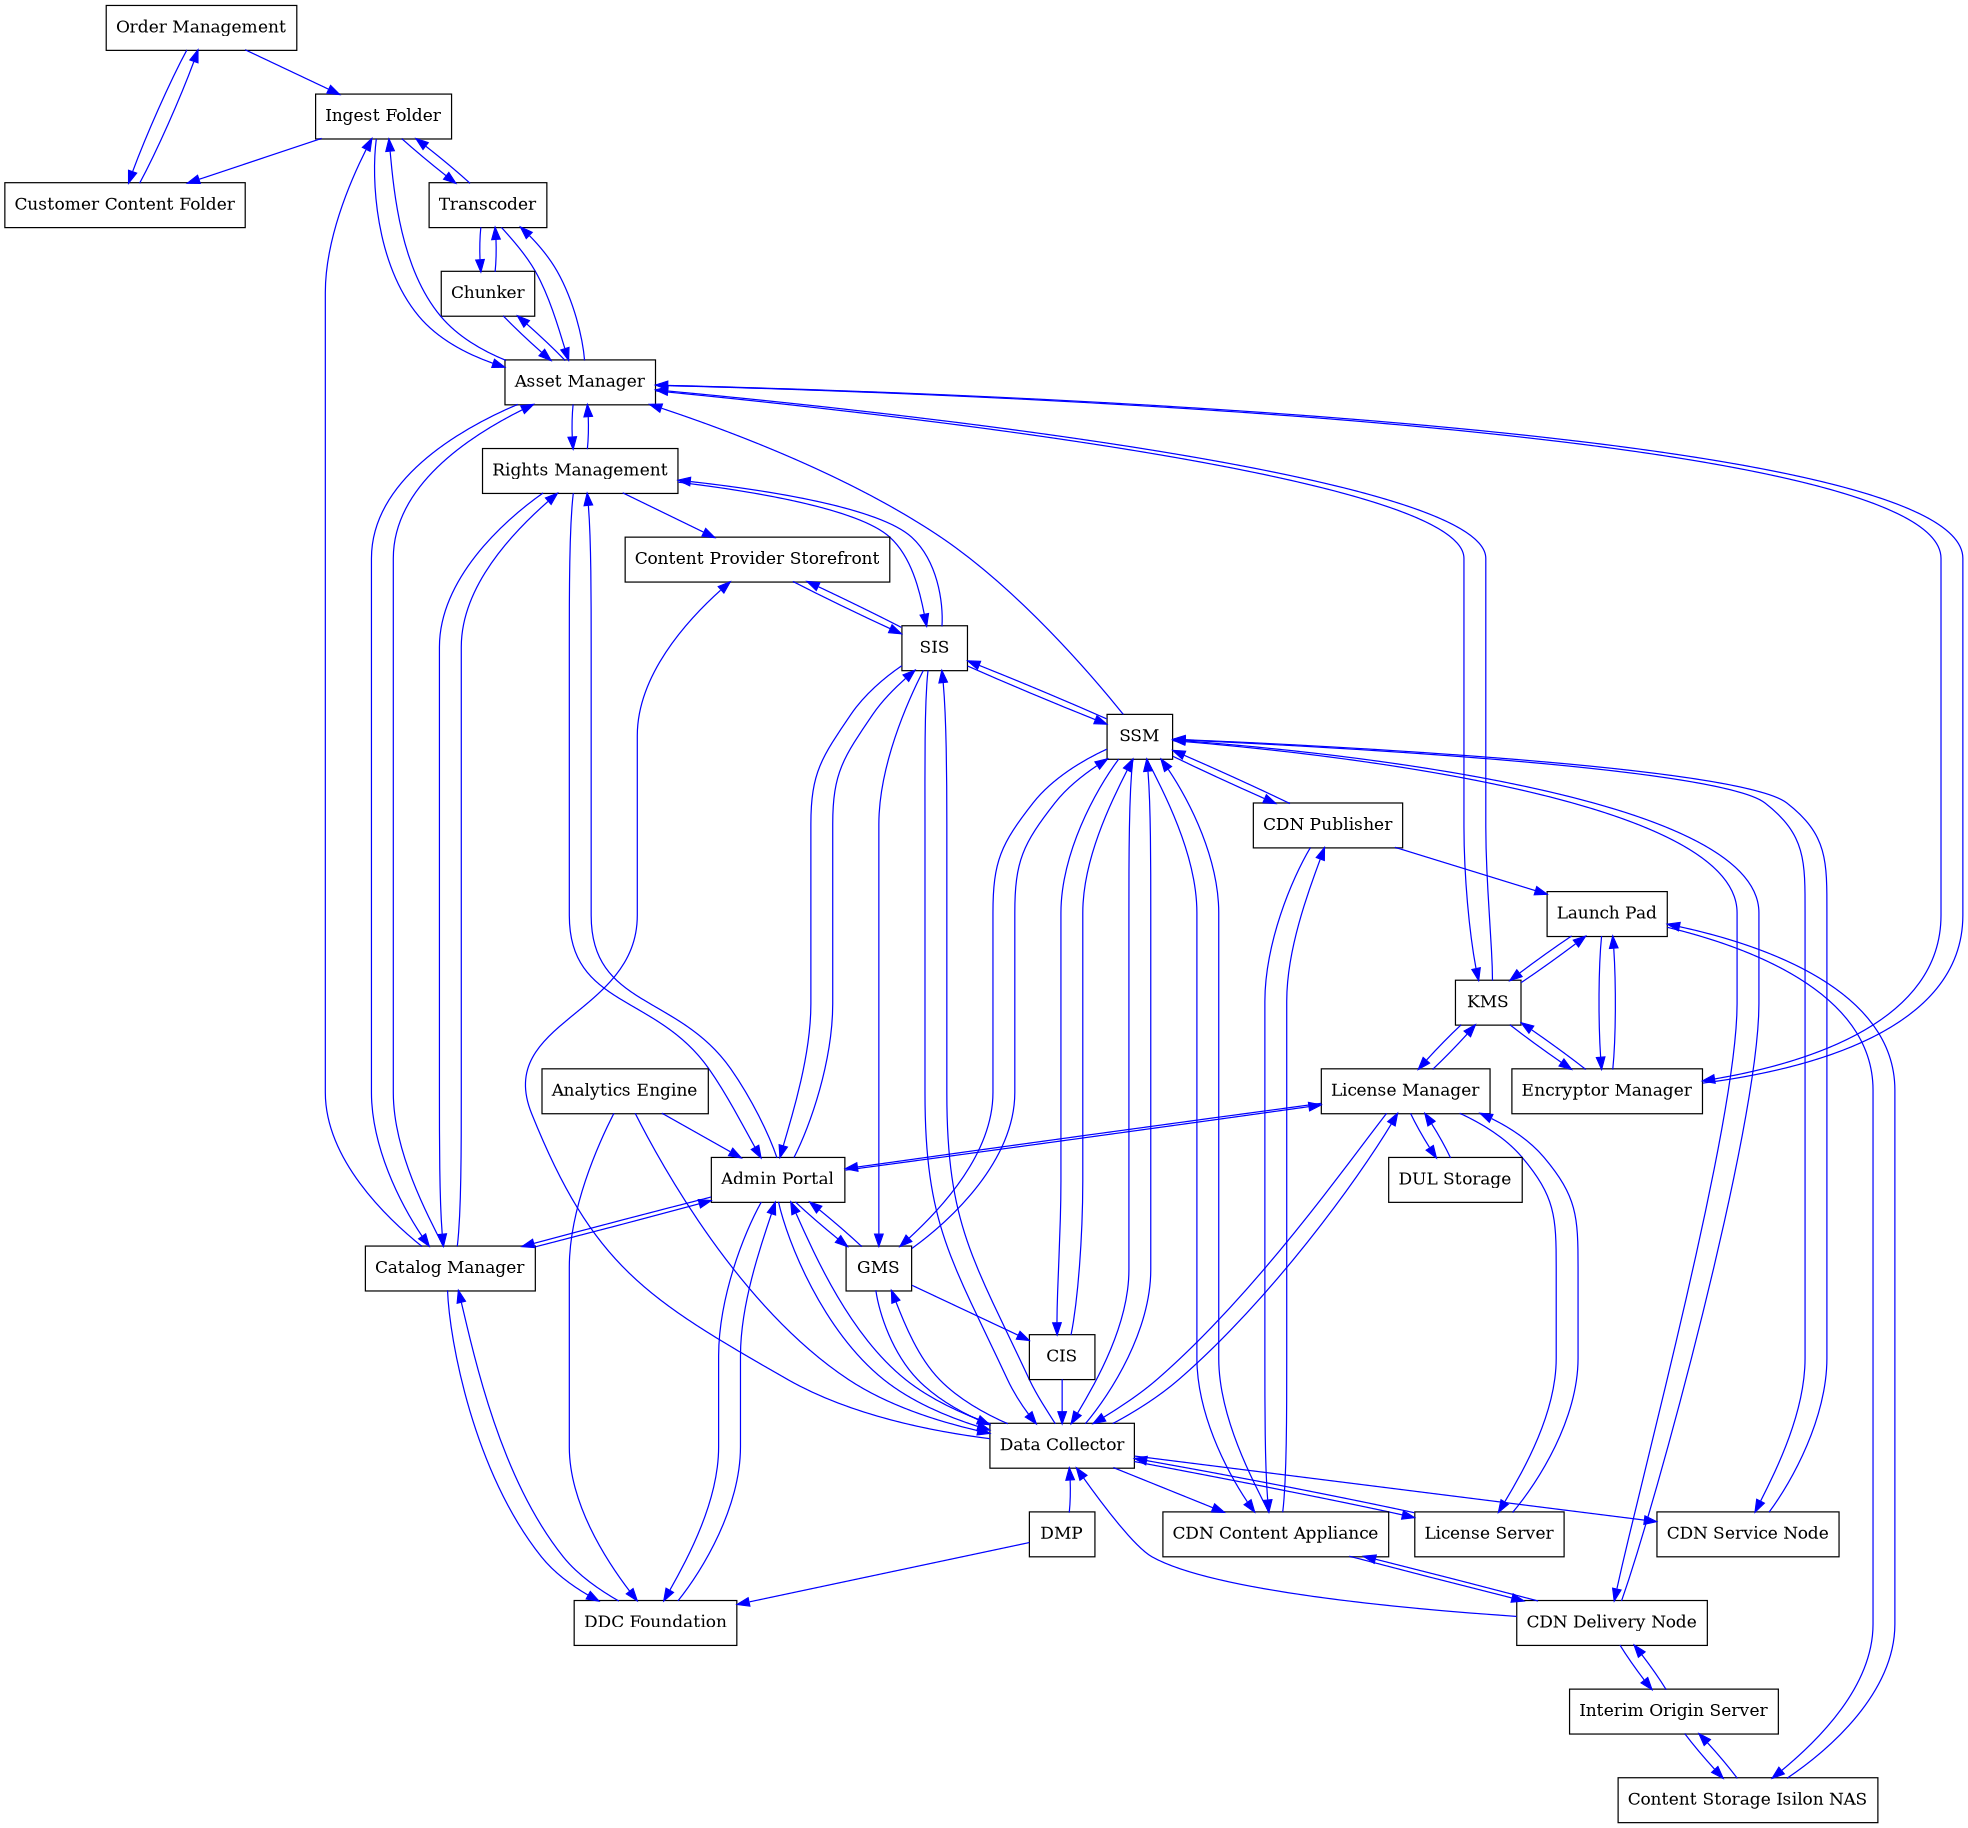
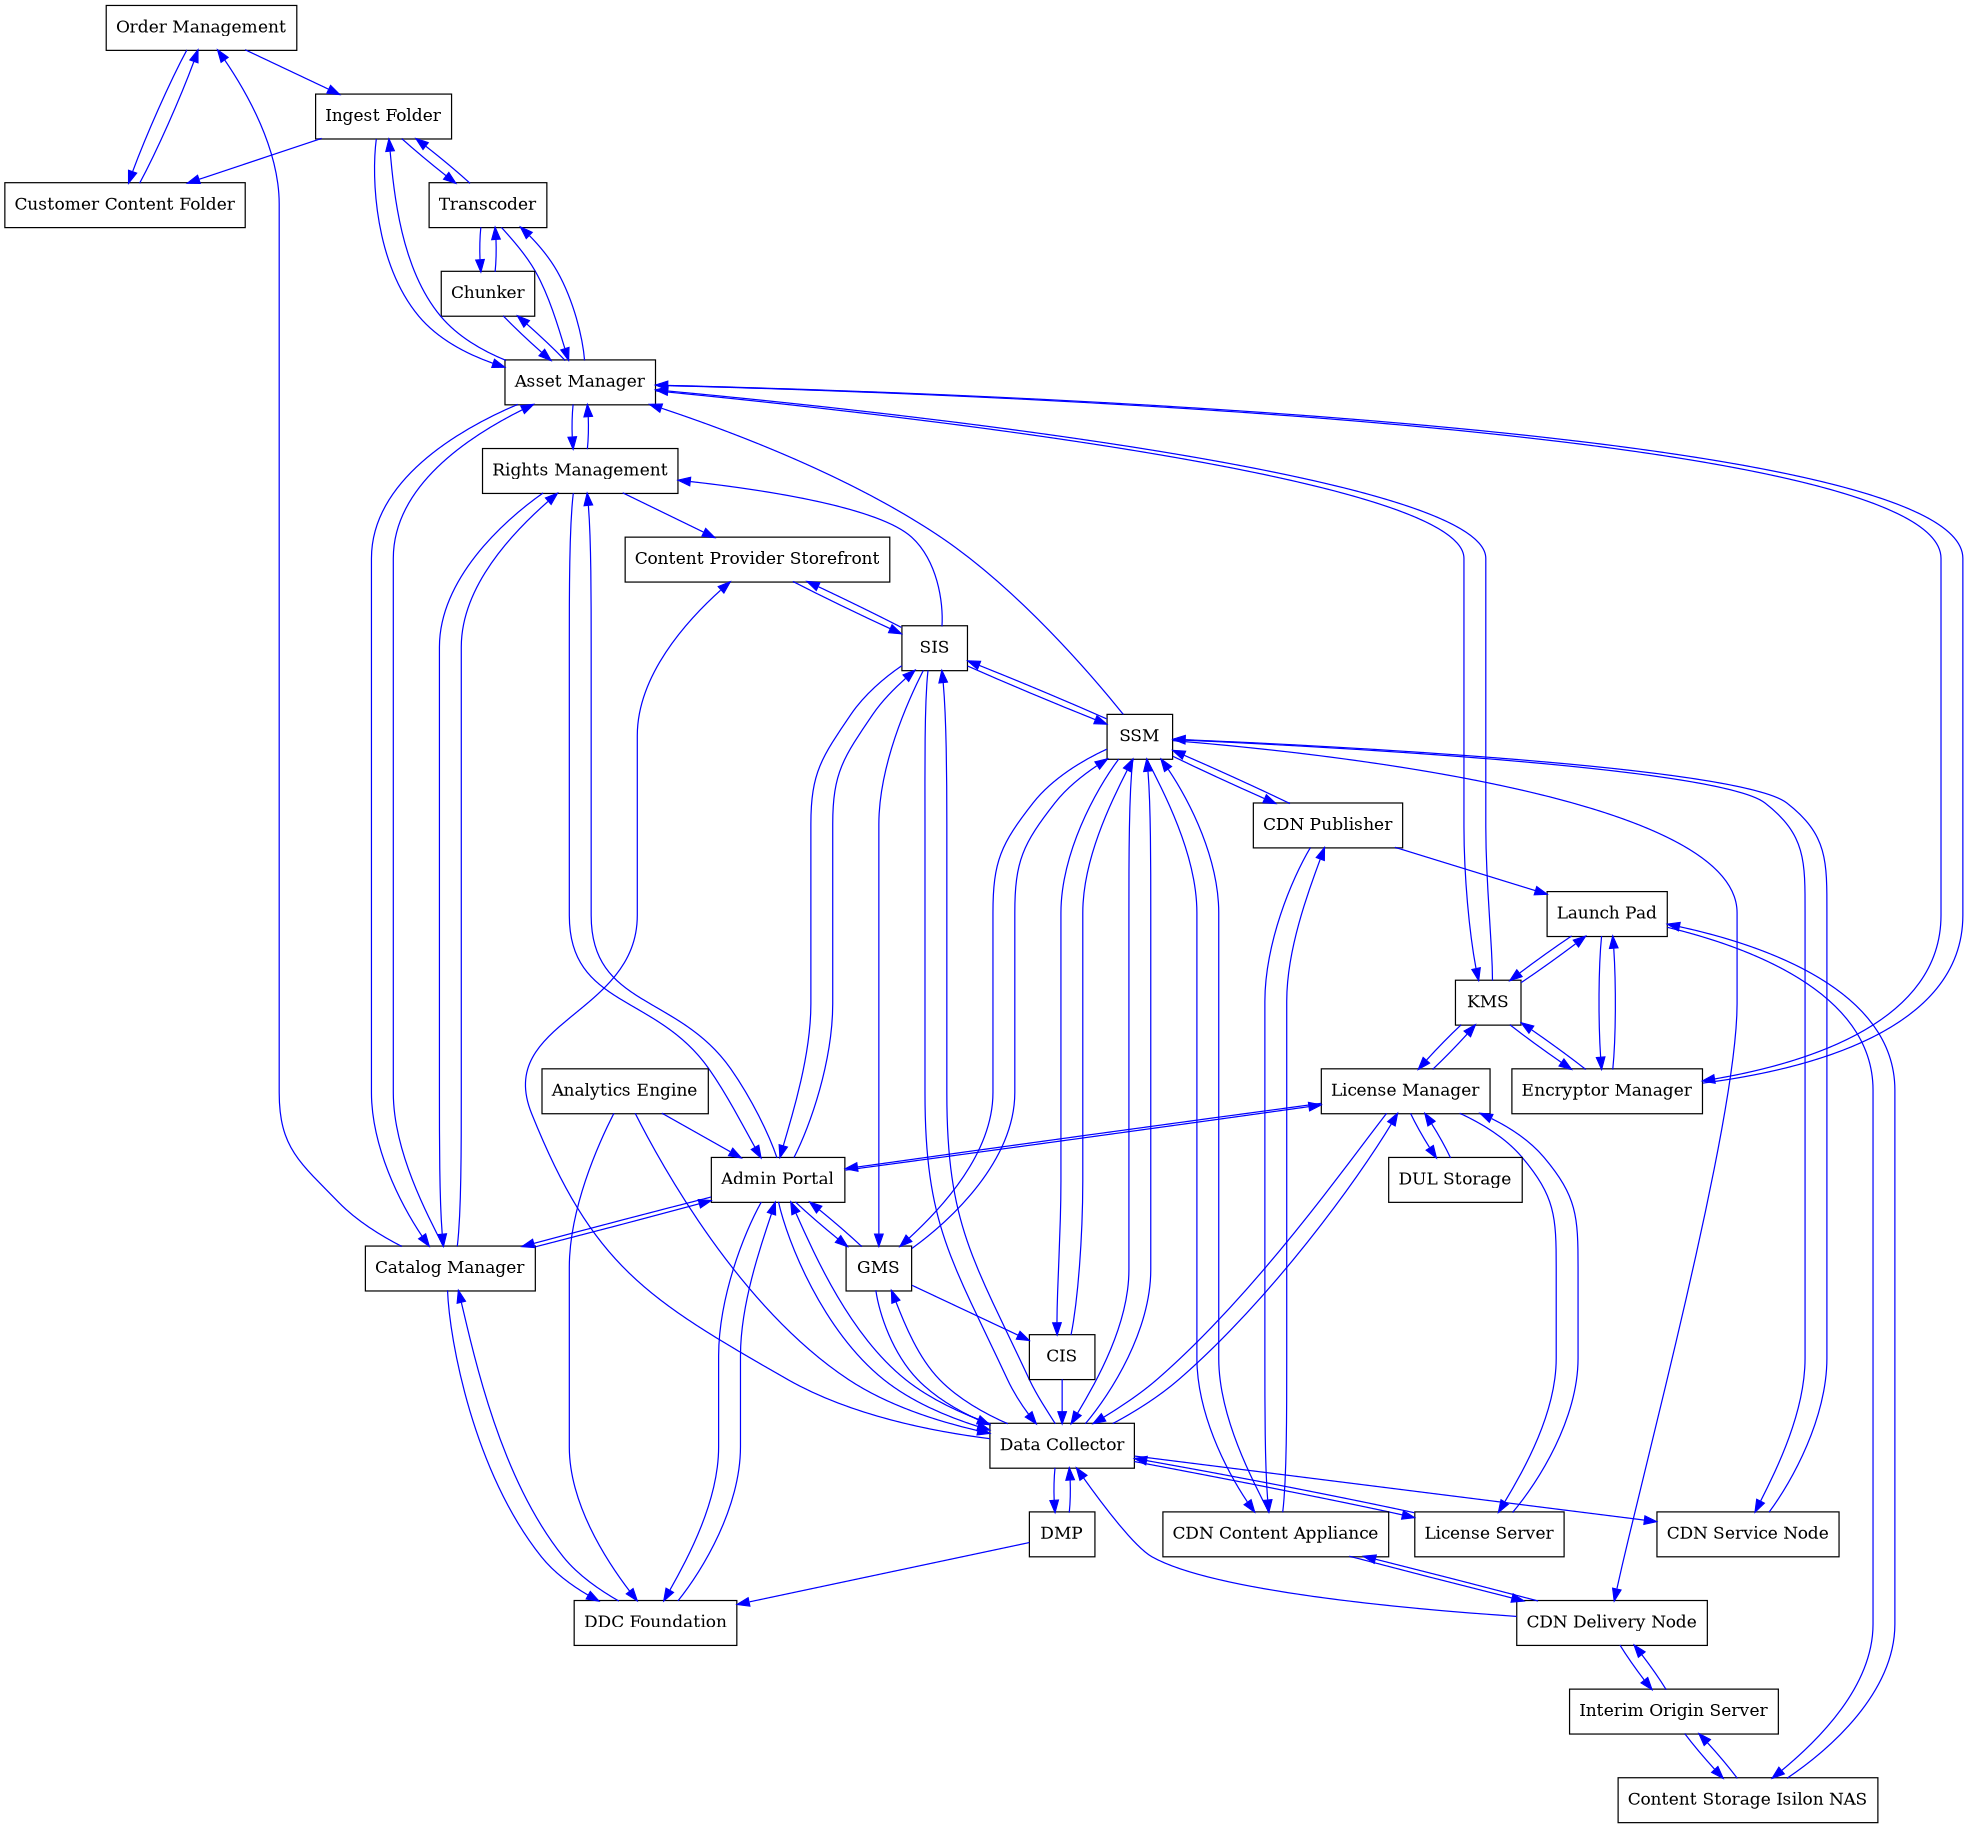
(865, 523) -> none
(325, 711) -> (279, 674)
(1759, 988) -> none
(1163, 1488) -> (1054, 1484)
